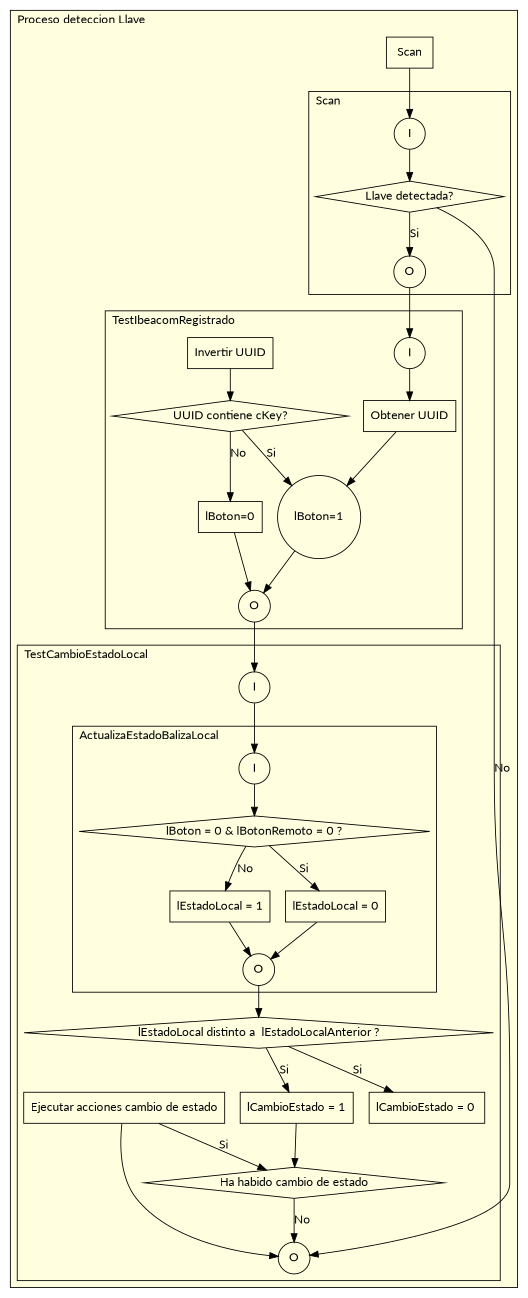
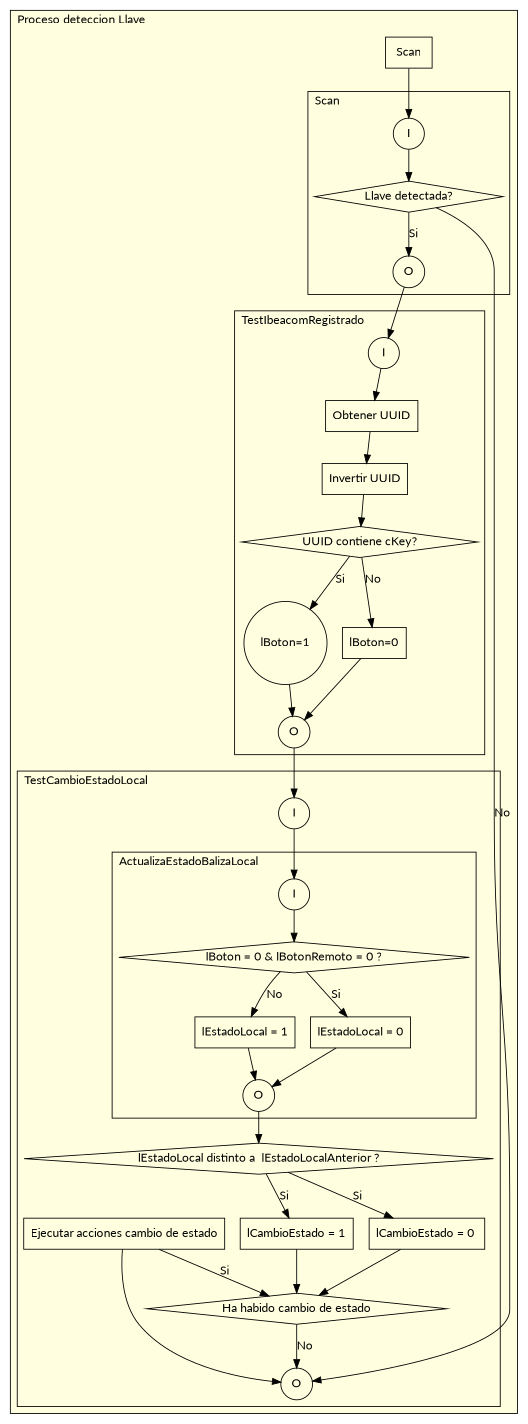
(374, 456) -> (369, 443)
none -> (364, 1270)
